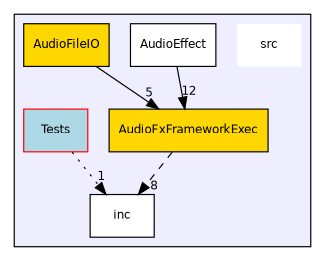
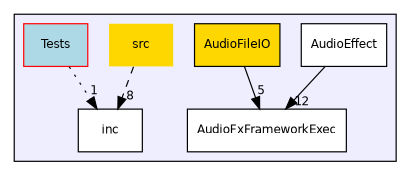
(269, 45) -> (141, 45)
(189, 130) -> (267, 130)
(159, 169) -> (128, 82)
